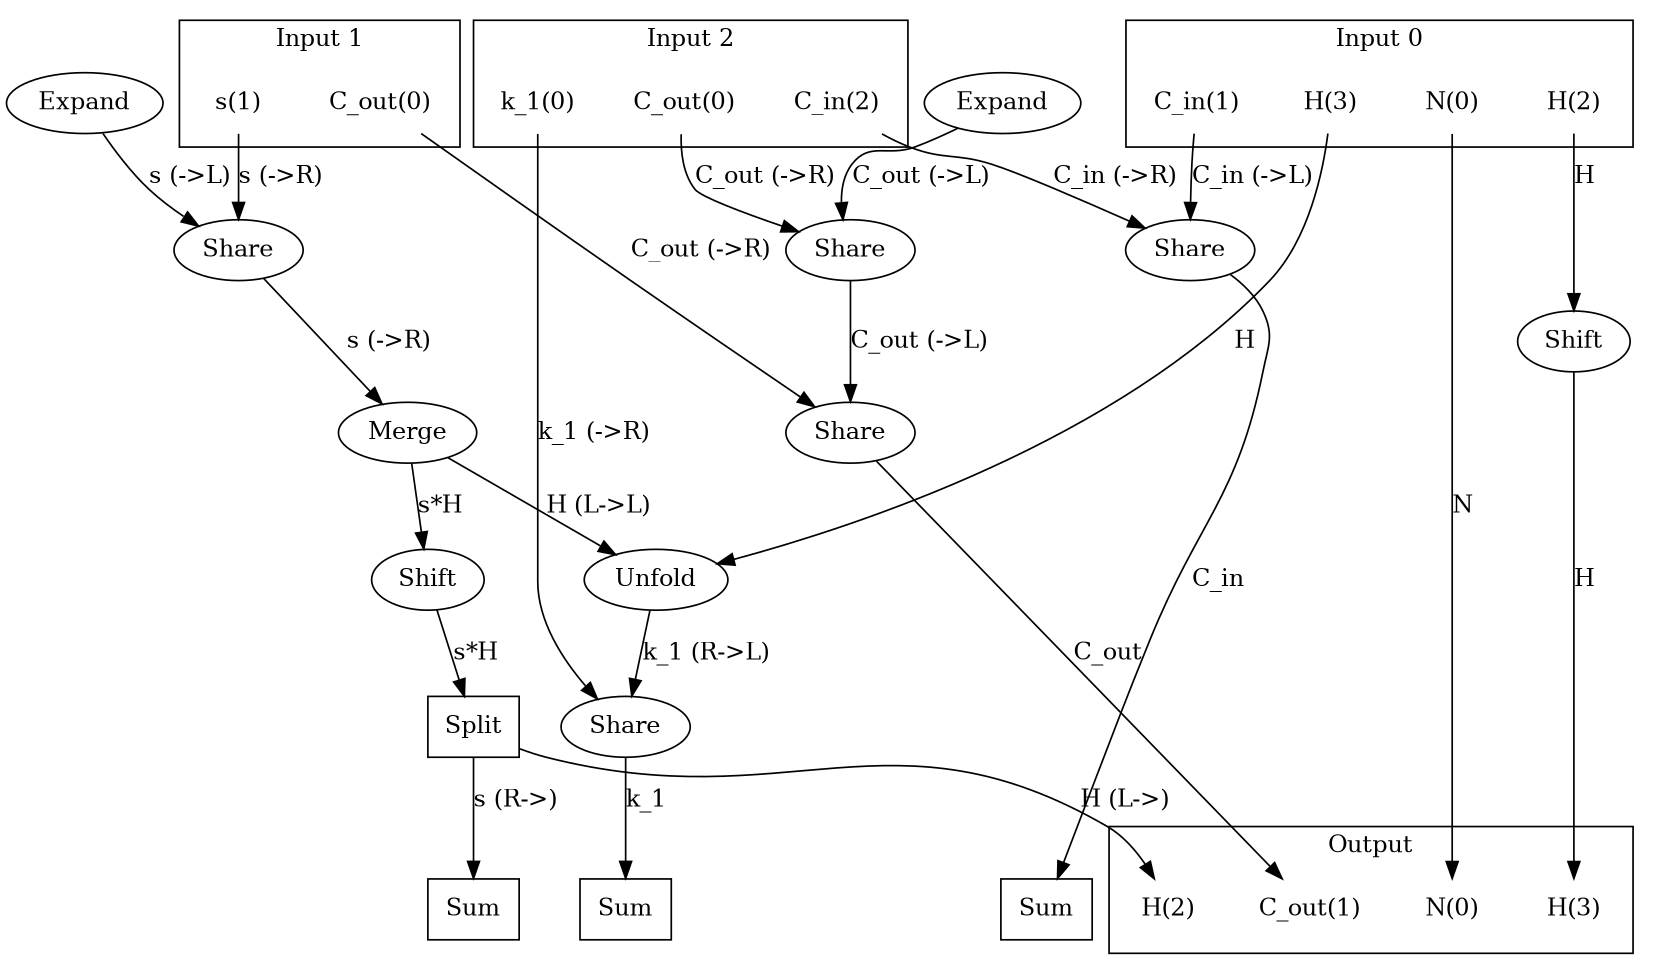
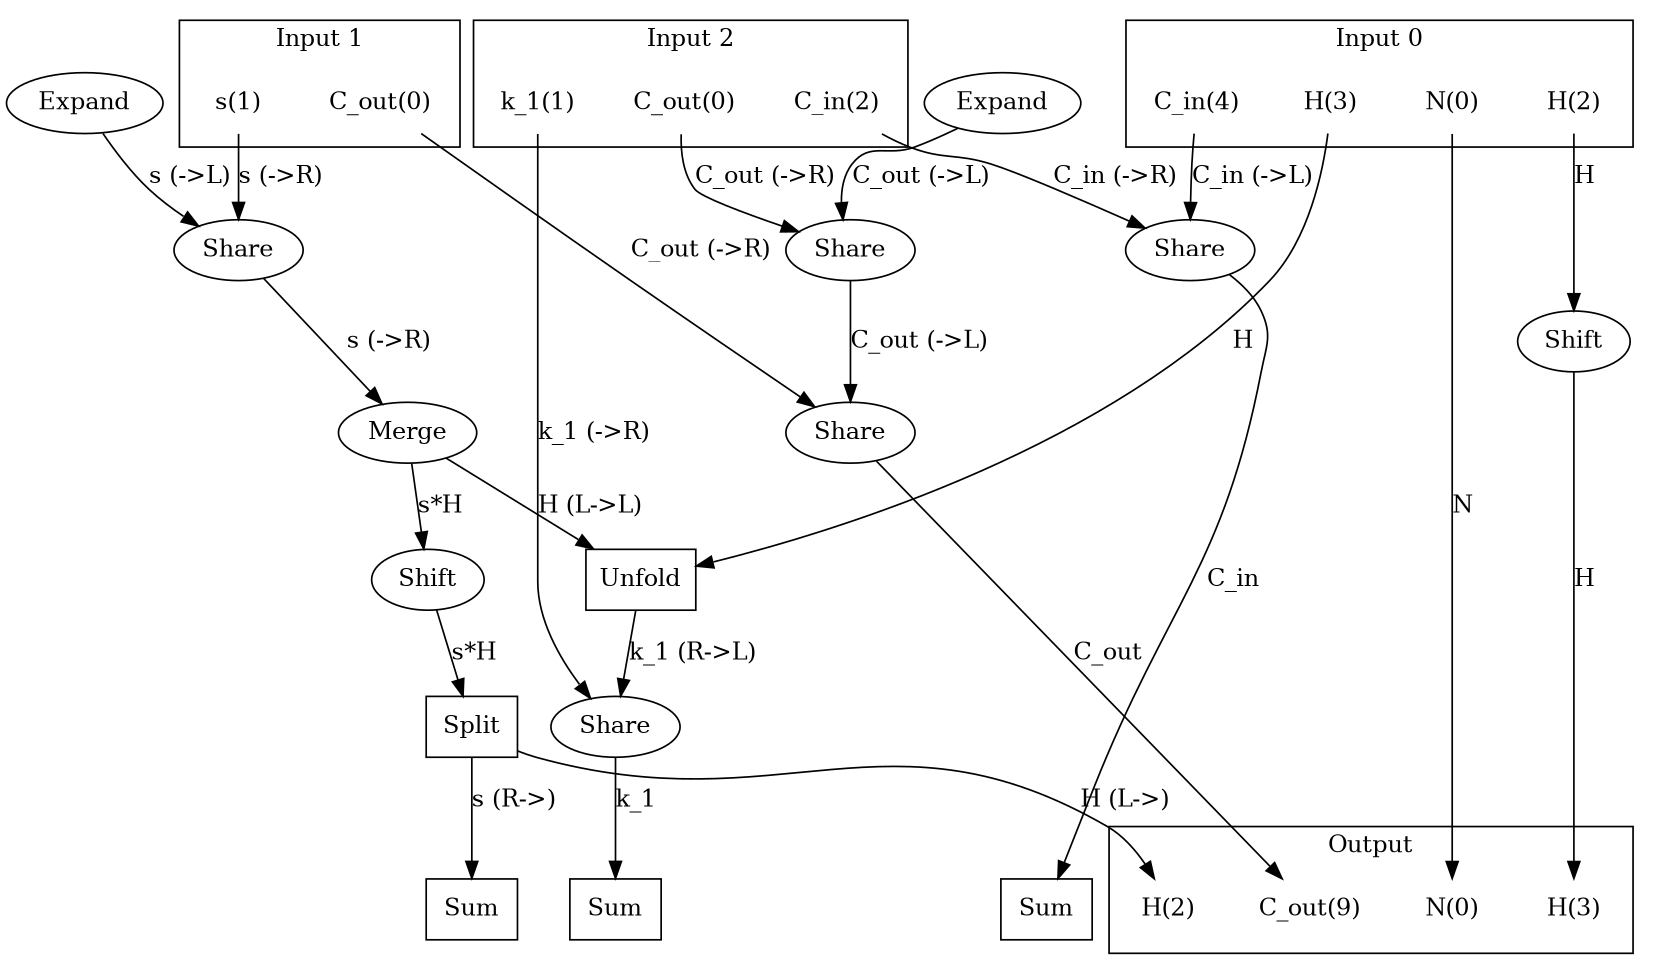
(538, 103) -> (538, 103)
(1197, 103) -> (1197, 103)
(656, 580) -> (641, 580)
(1310, 909) -> (1310, 909)
